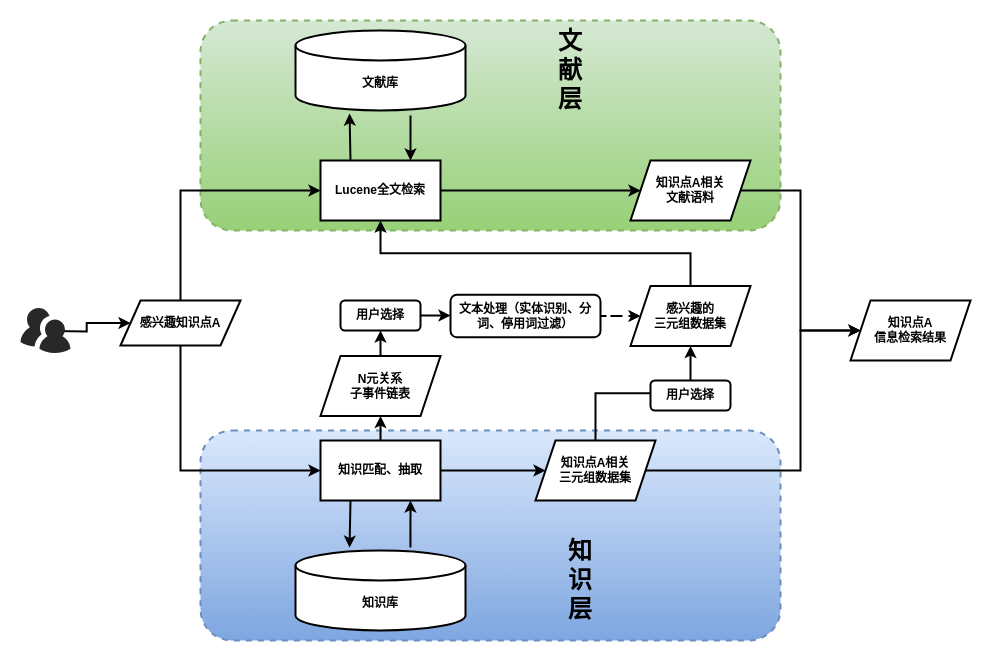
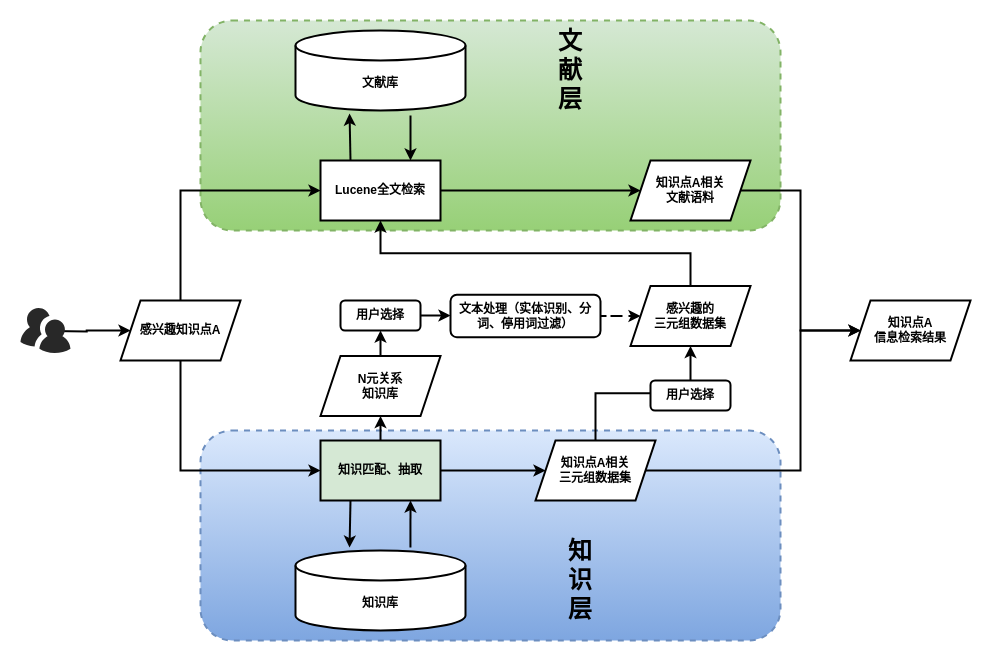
(181, 323) -> (181, 331)
(381, 387) -> (381, 387)
(381, 471) -> (381, 471)
